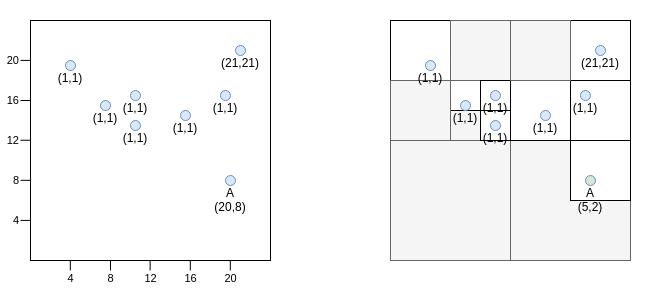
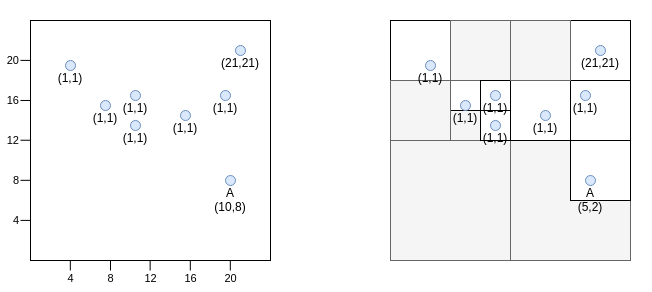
(591, 181) -> (591, 181)
(231, 230) -> (231, 230)
